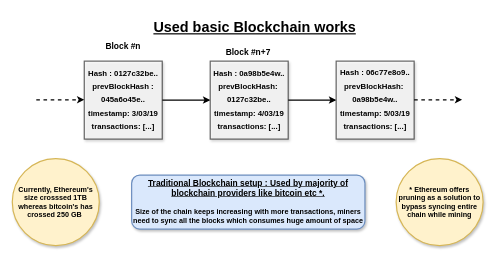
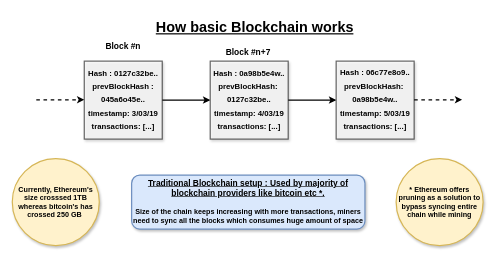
(255, 27) -> (255, 27)
